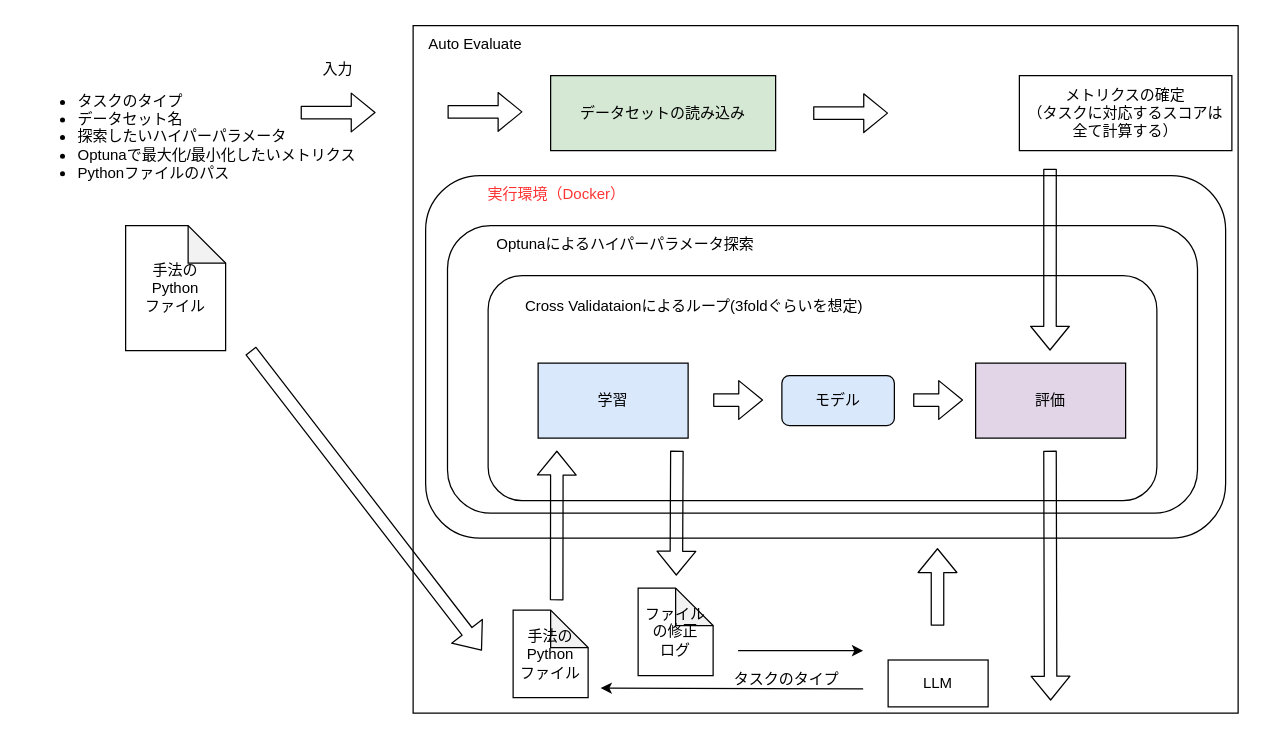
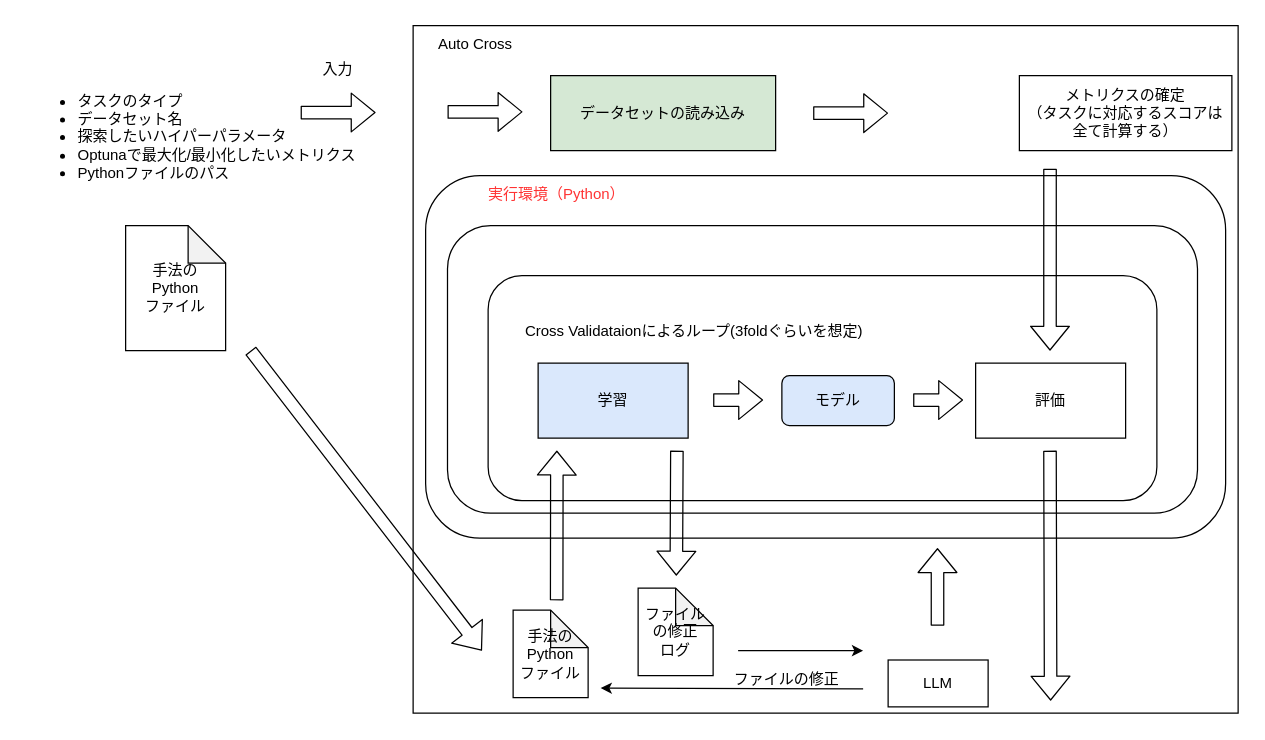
(476, 44) -> (476, 44)
(557, 194) -> (557, 194)
(626, 244) -> none
(694, 307) -> (694, 332)
(1051, 401) -> (1051, 401)
(787, 679) -> (787, 679)
